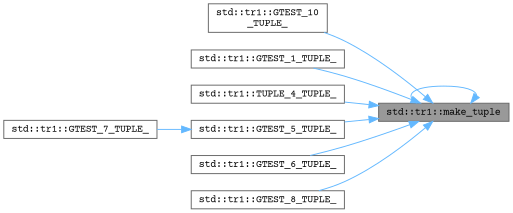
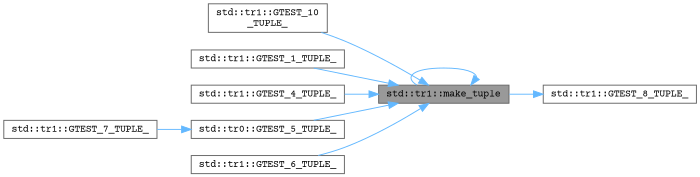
(268, 94) -> (268, 94)
(268, 129) -> (268, 129)
(375, 165) -> (521, 94)
